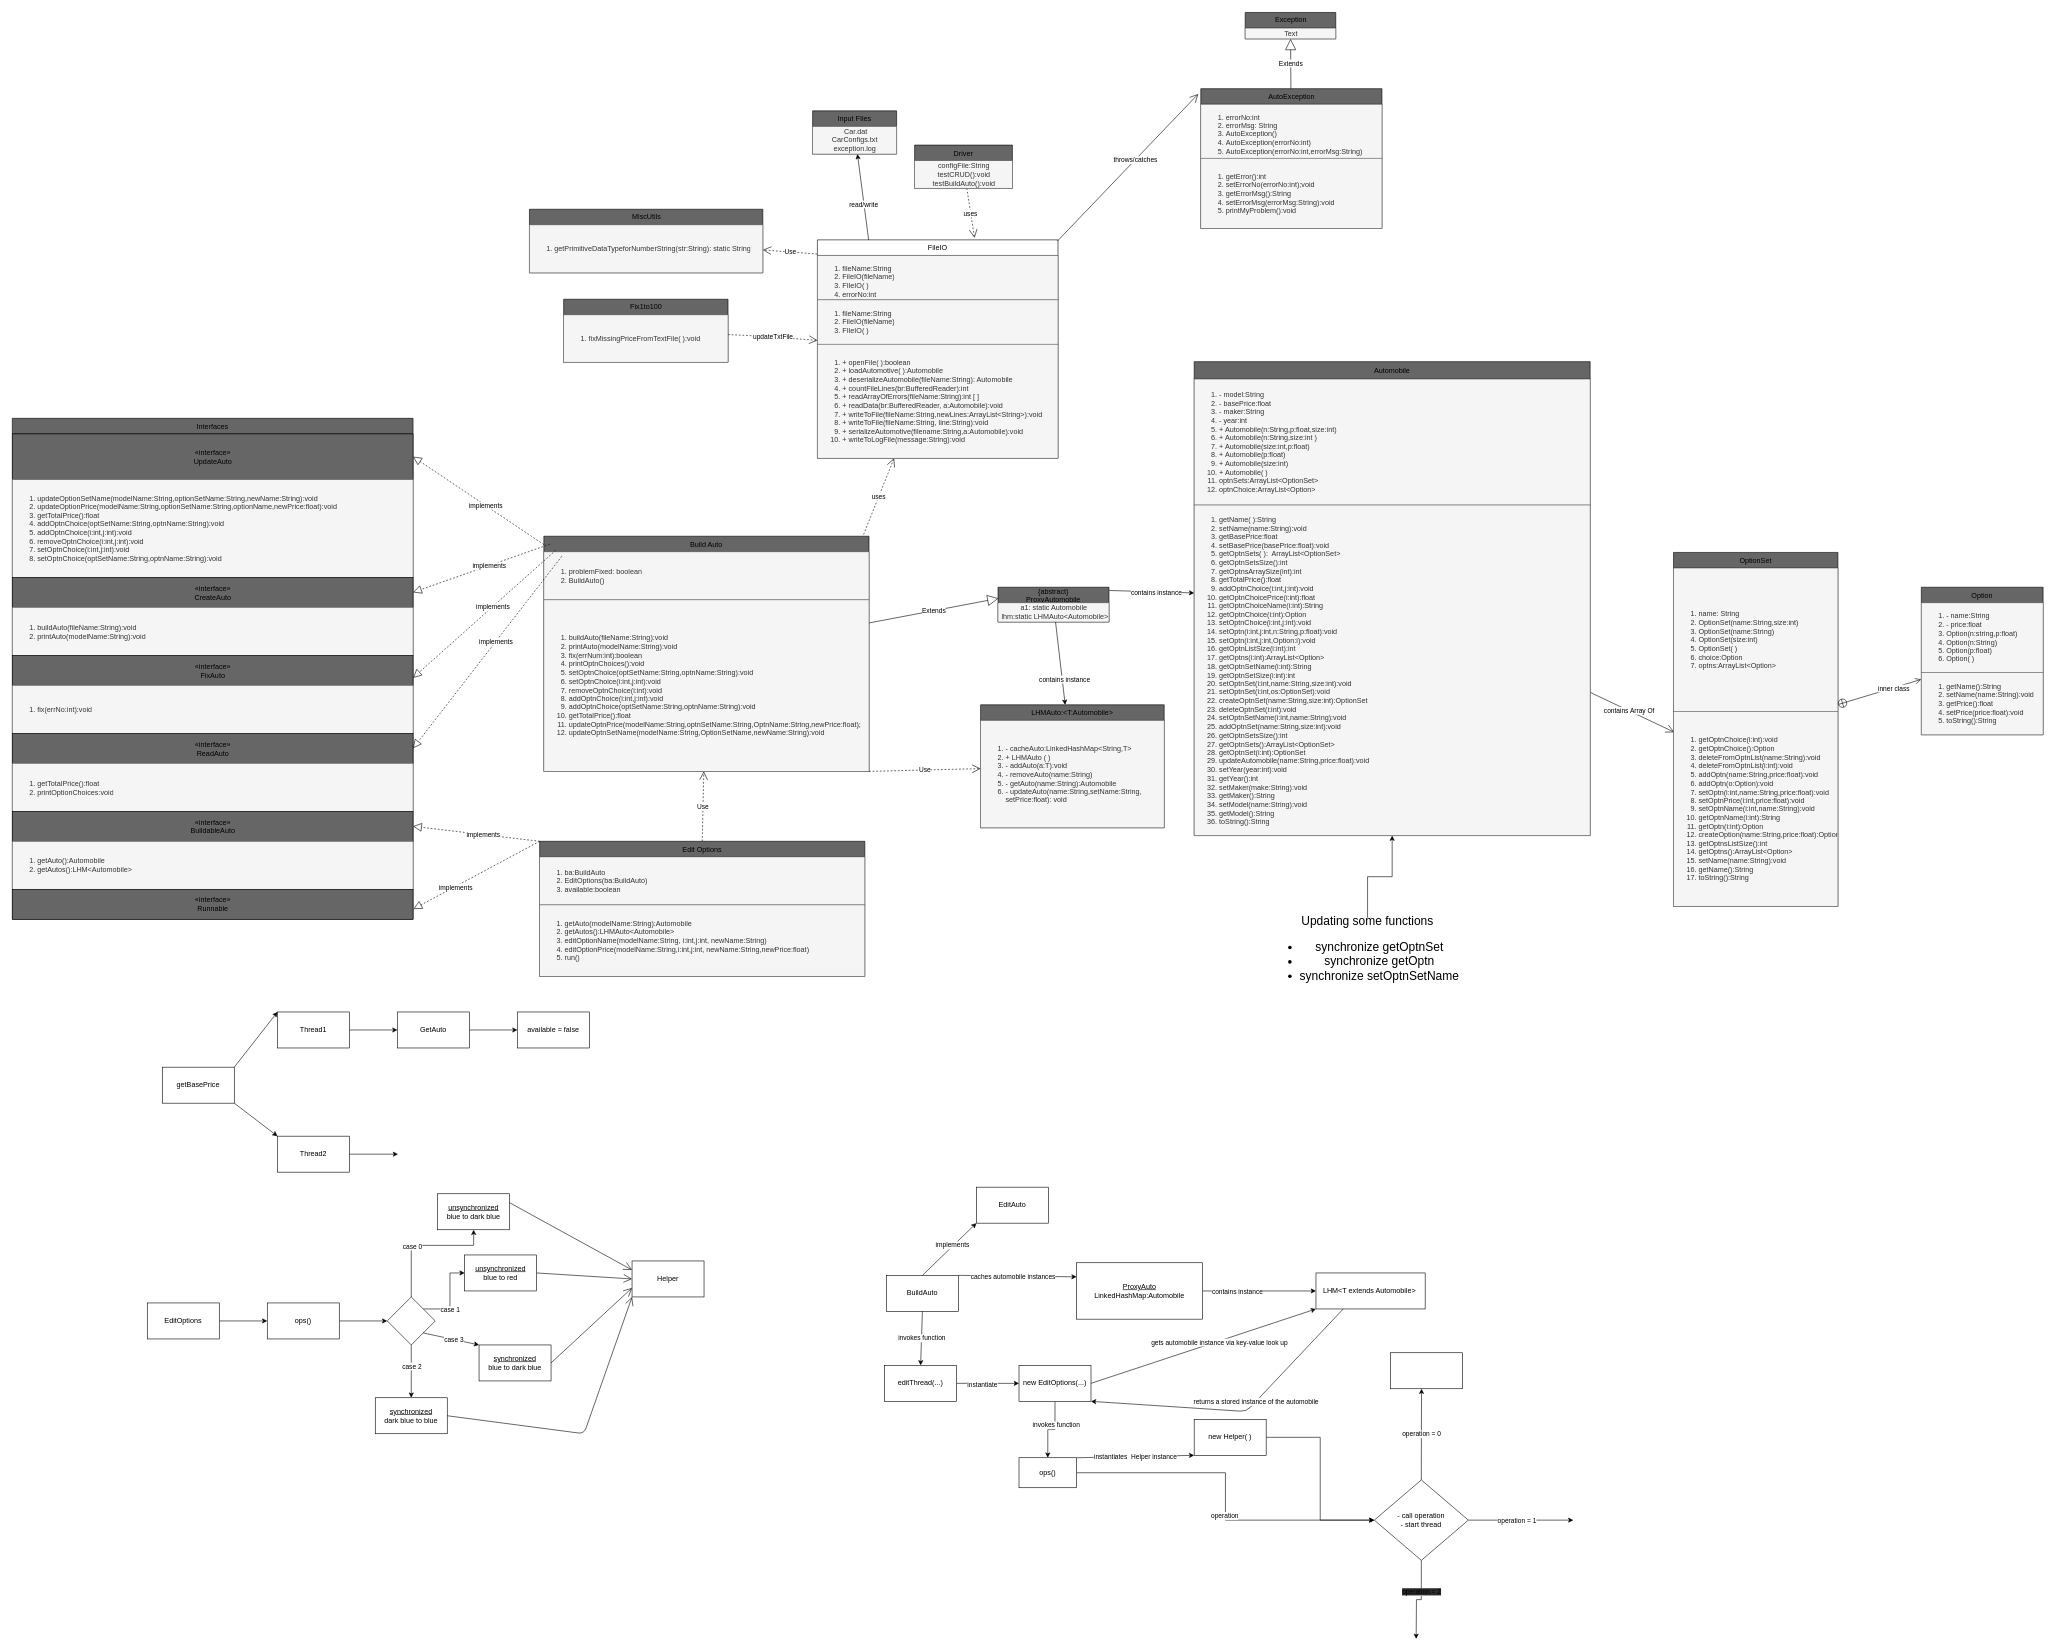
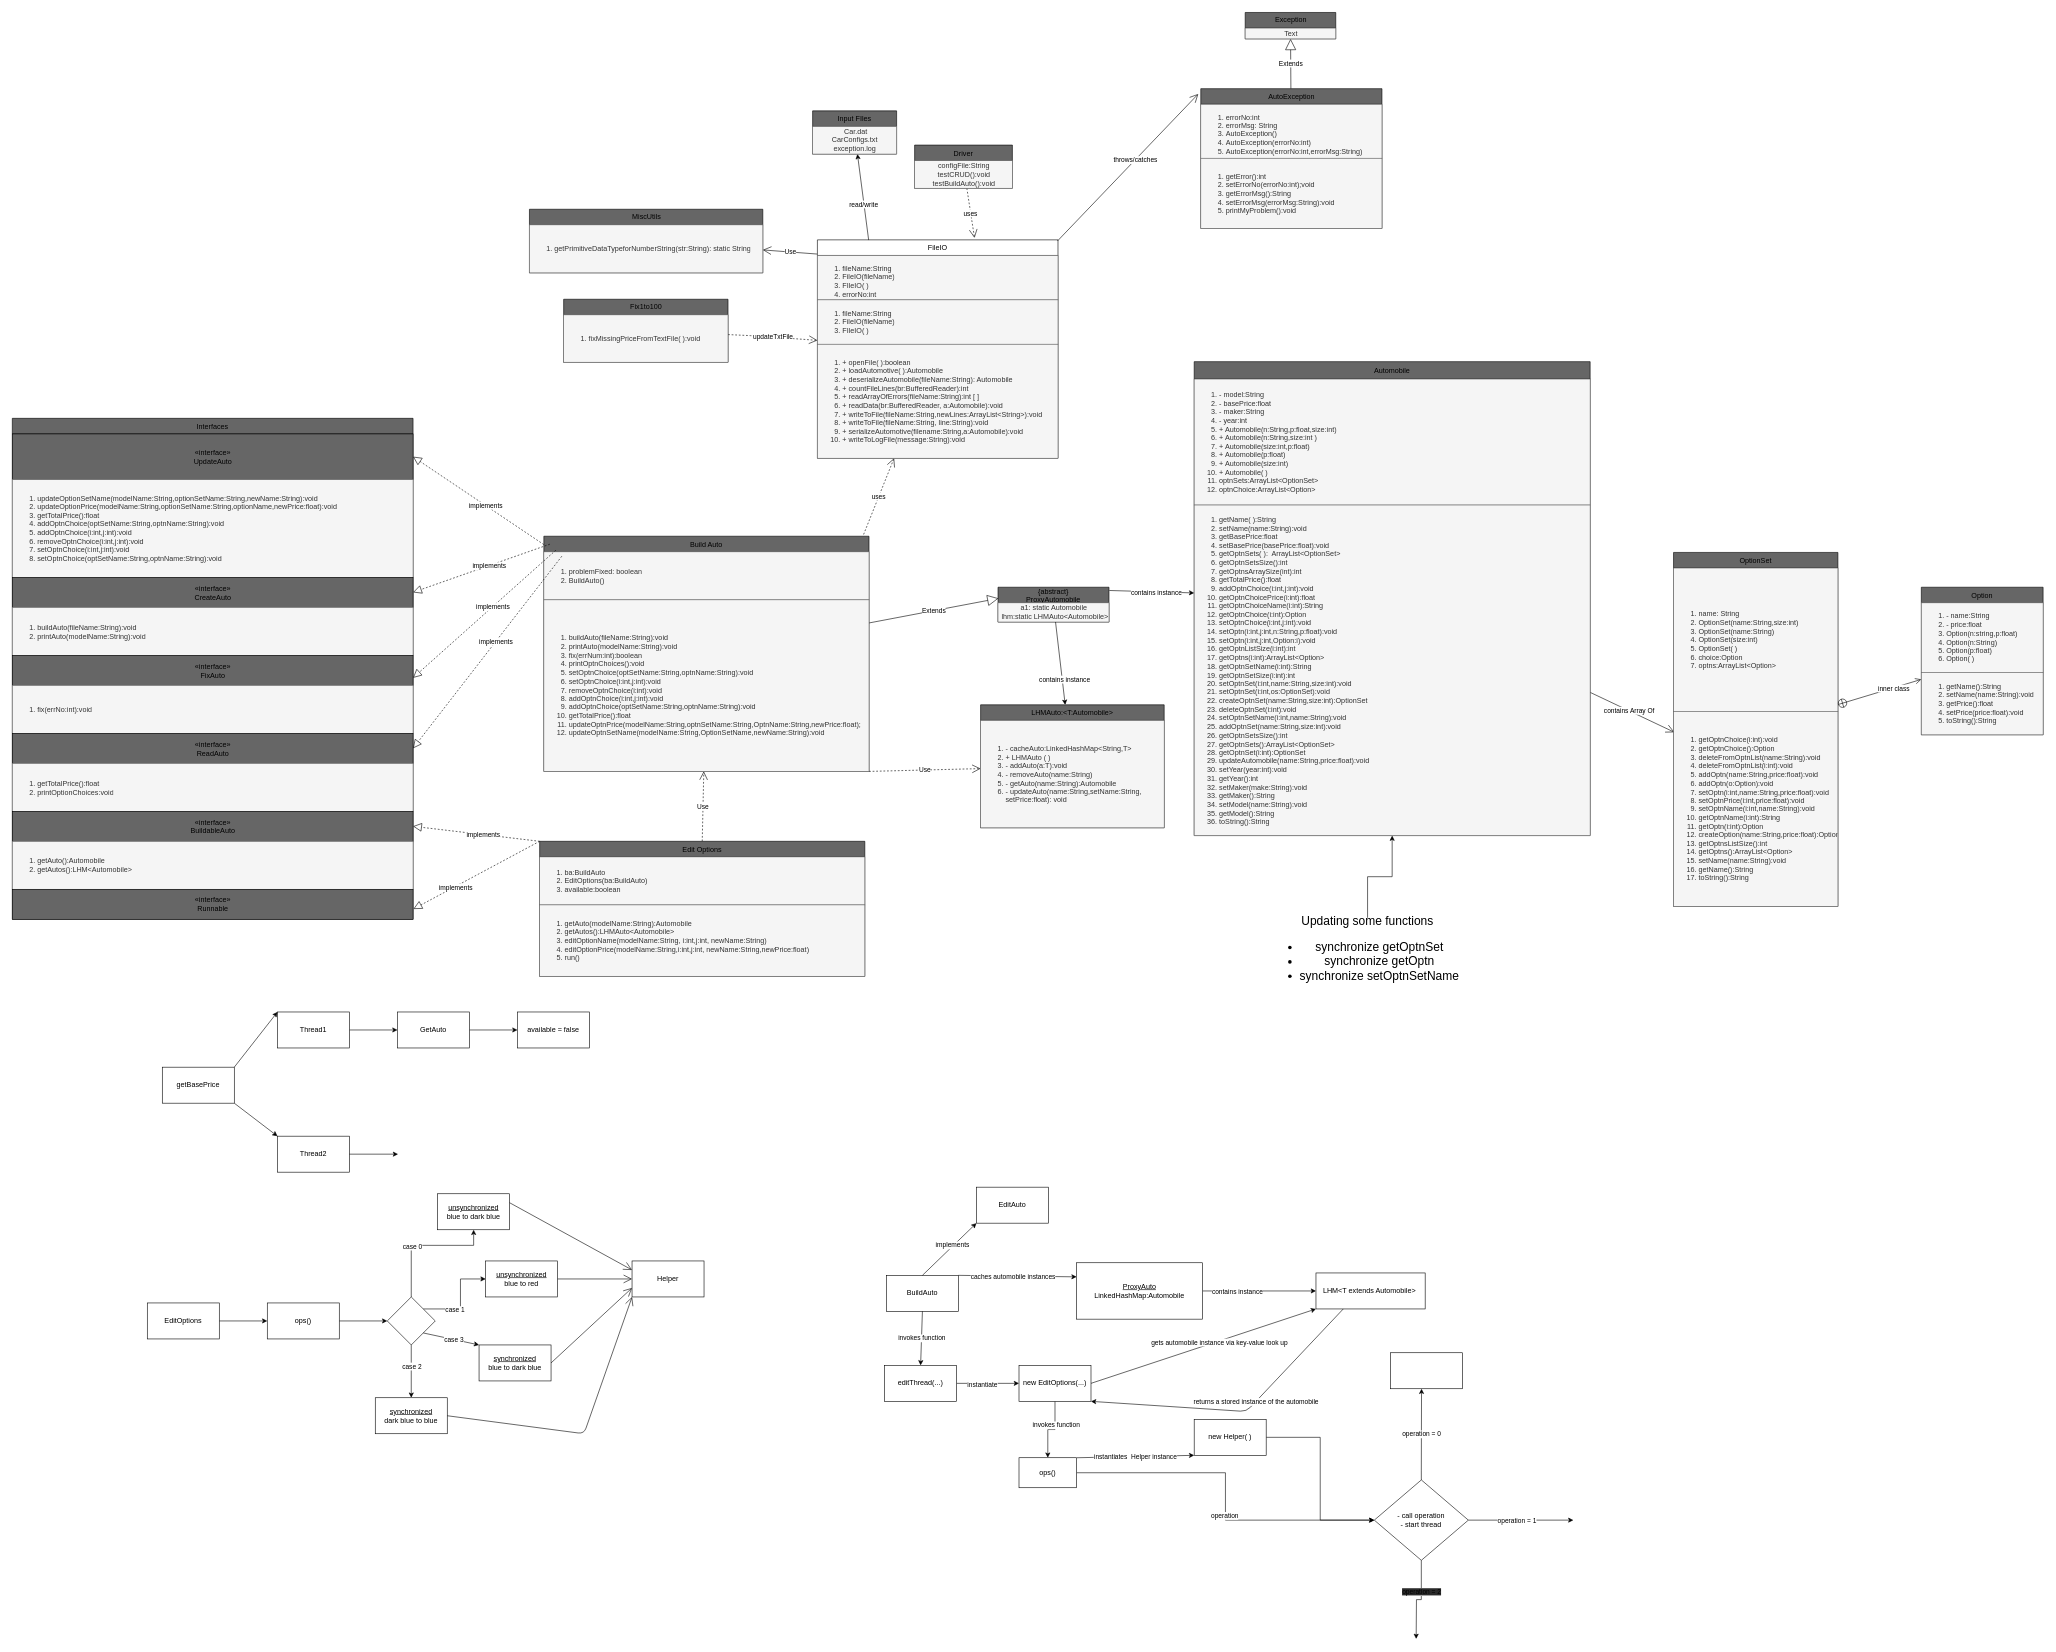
(805, 253) -> (805, 253)
(501, 1273) -> (522, 1279)
